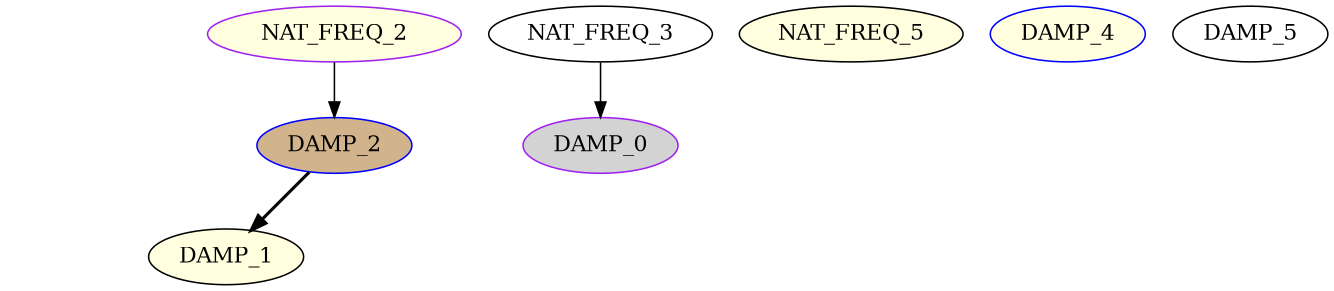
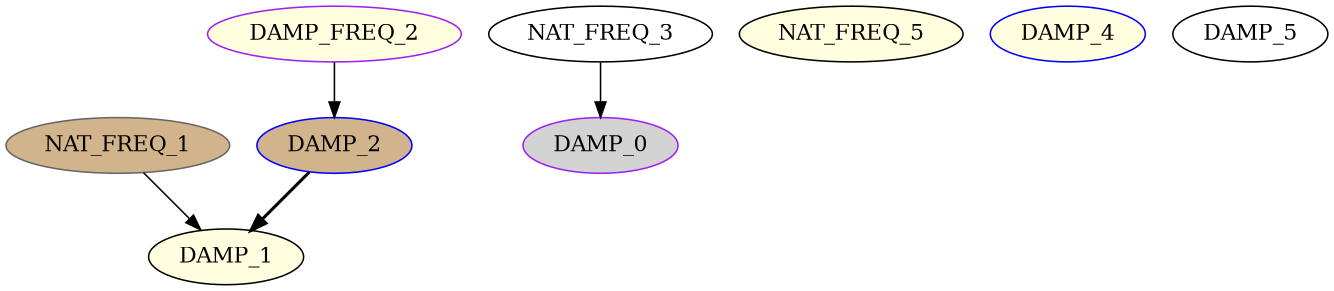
(334, 34) -> (334, 34)
none -> (118, 145)
